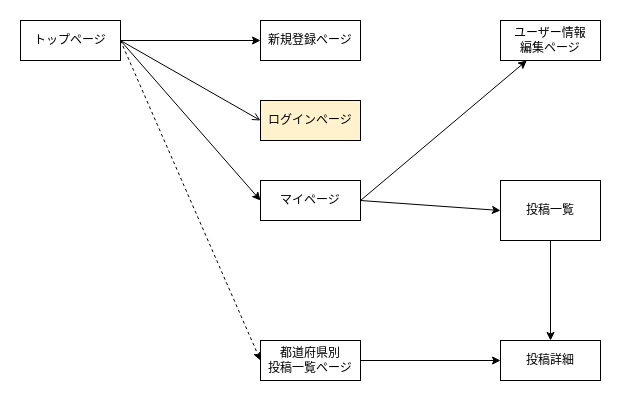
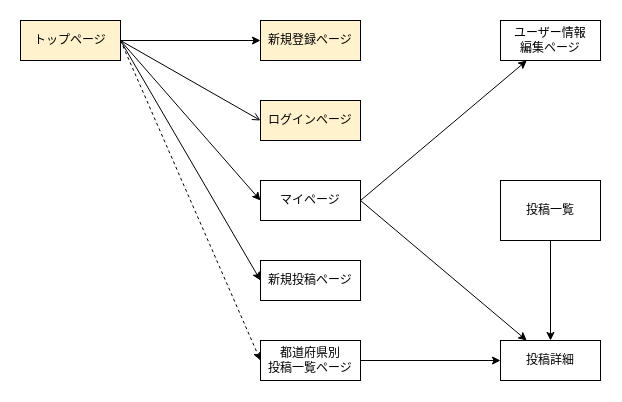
(71, 41) -> (71, 41)
(311, 41) -> (311, 41)
none -> (192, 163)
(428, 205) -> (442, 269)
none -> (311, 281)
